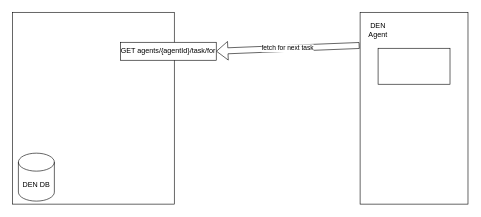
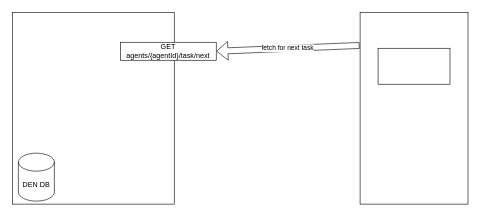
(378, 30) -> none
(168, 51) -> (168, 51)
